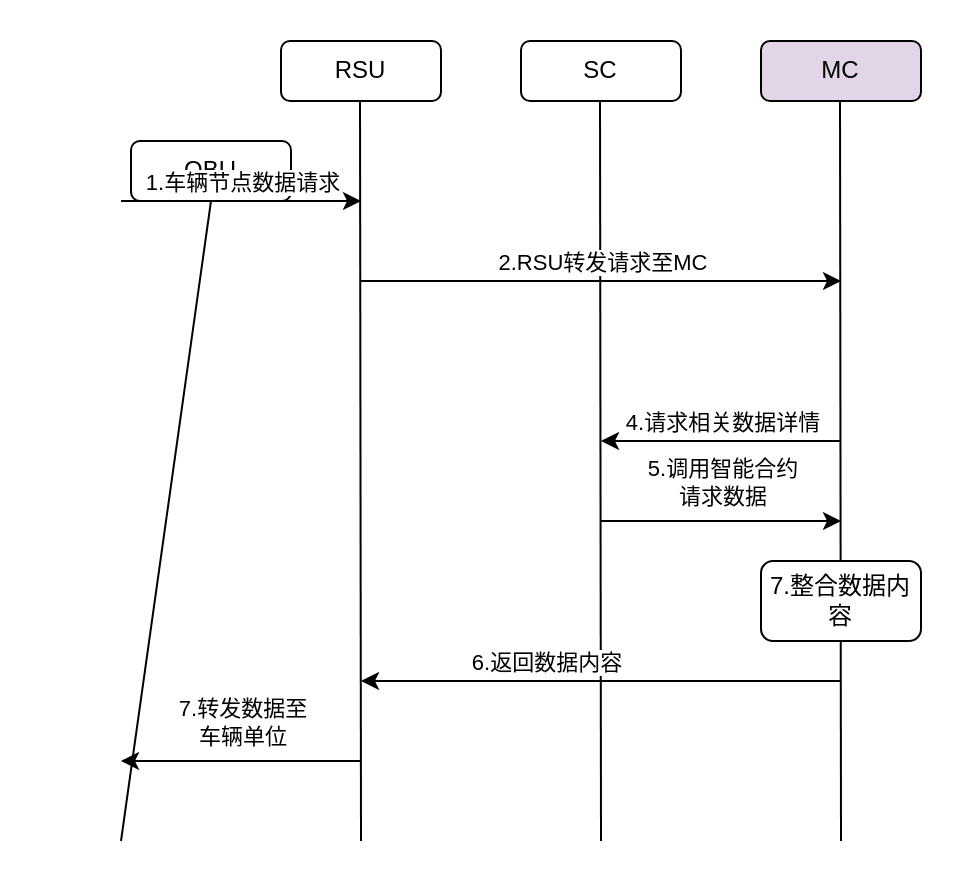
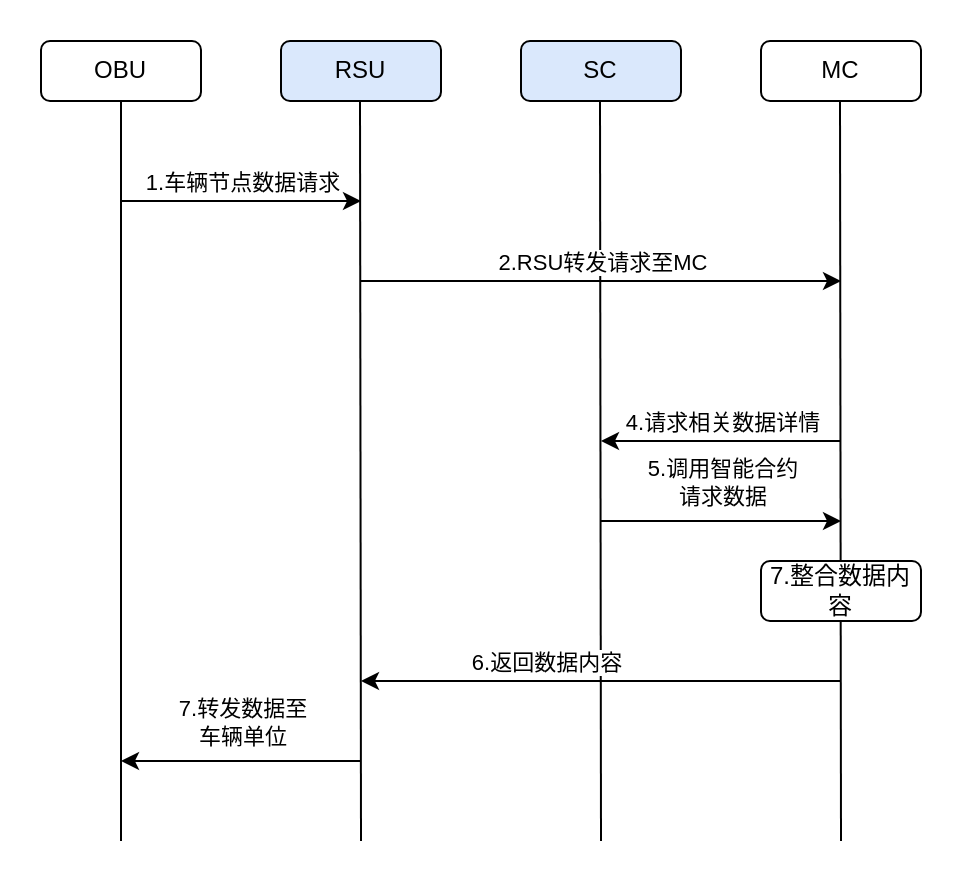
(361, 71) -> (361, 71)
(601, 71) -> (601, 71)
(841, 71) -> (841, 71)
(211, 171) -> (121, 71)
(841, 601) -> (841, 591)
